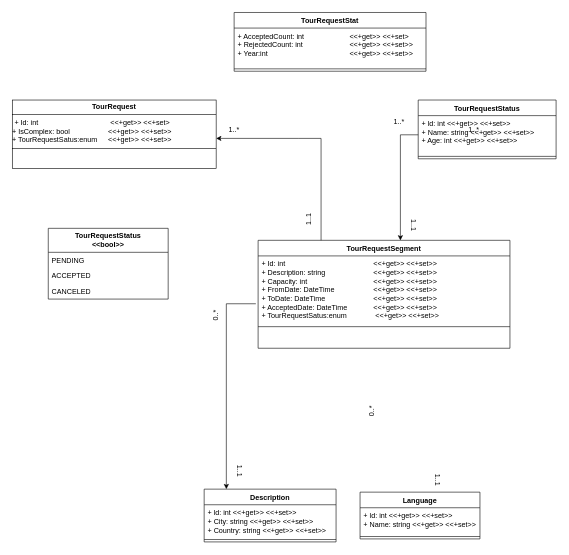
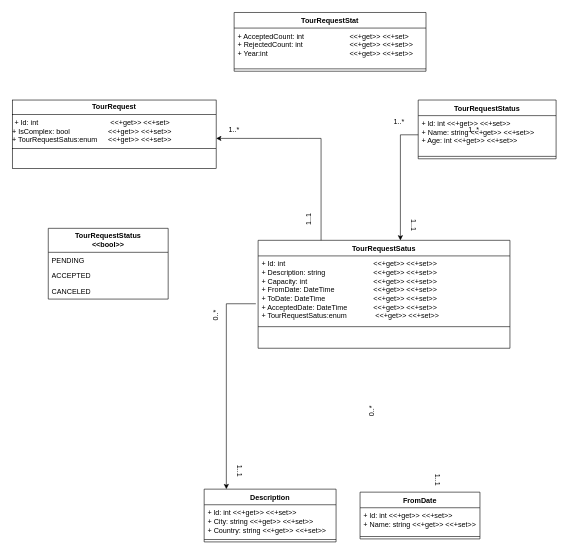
(384, 249) -> (384, 249)
(420, 501) -> (420, 501)
